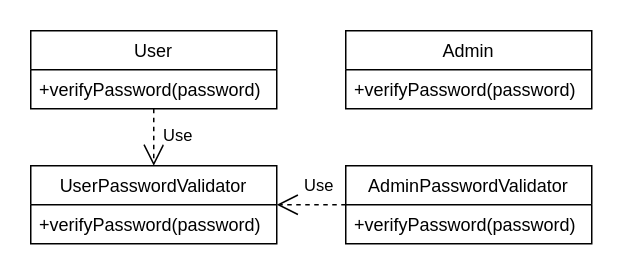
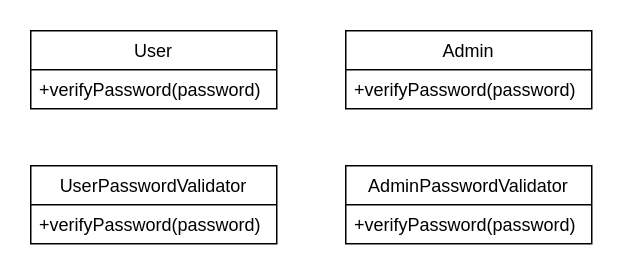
(154, 136) -> none
(311, 205) -> none
